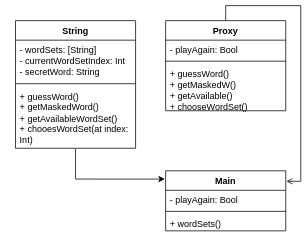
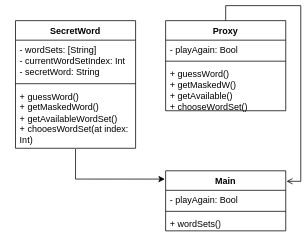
(75, 31) -> (75, 31)
